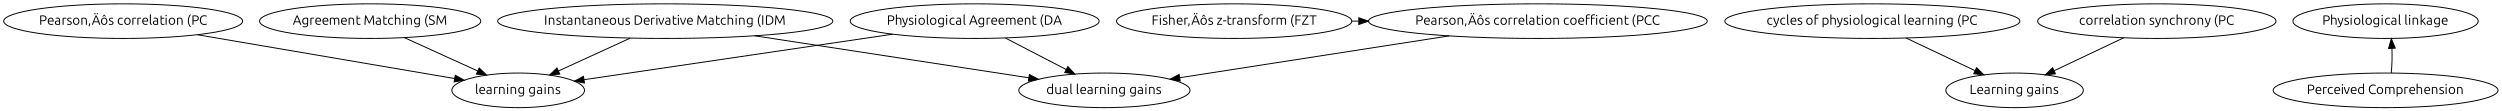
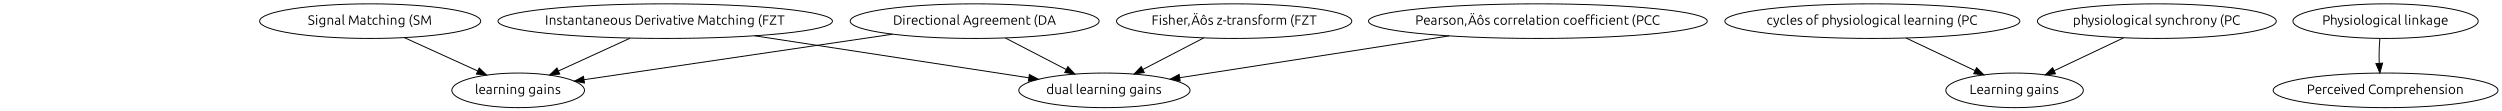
(123, 21) -> none
(370, 21) -> (370, 21)
(665, 21) -> (665, 21)
(975, 21) -> (975, 21)
(1355, 21) -> (1173, 54)
(2157, 21) -> (2157, 21)
(2392, 61) -> (2379, 51)
